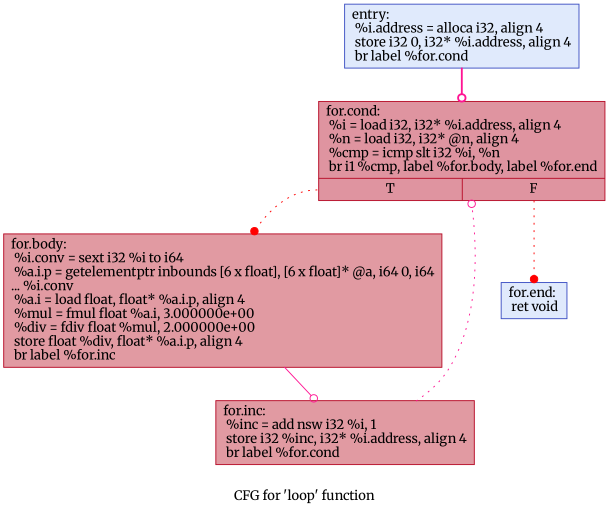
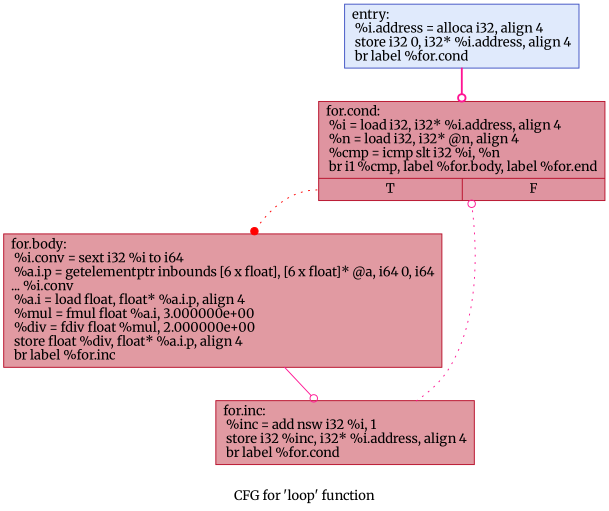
(534, 301) -> none
